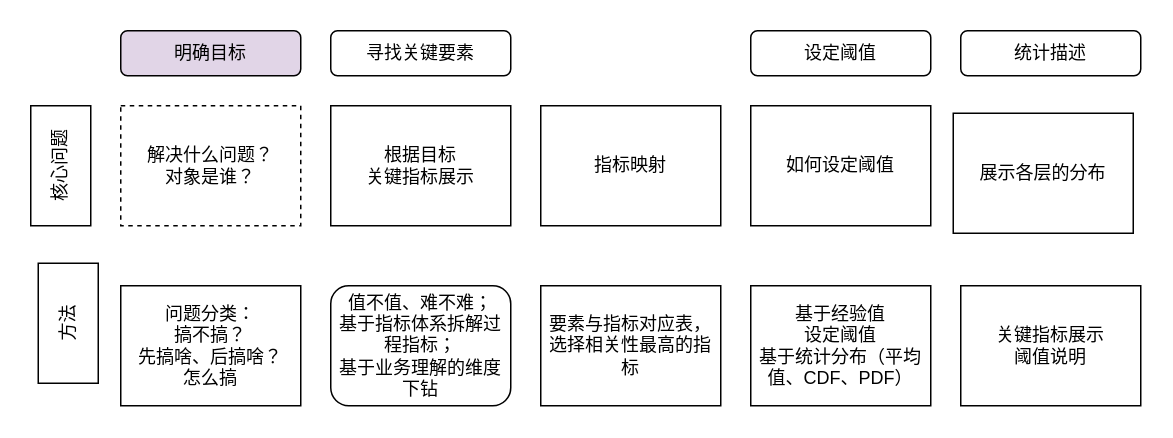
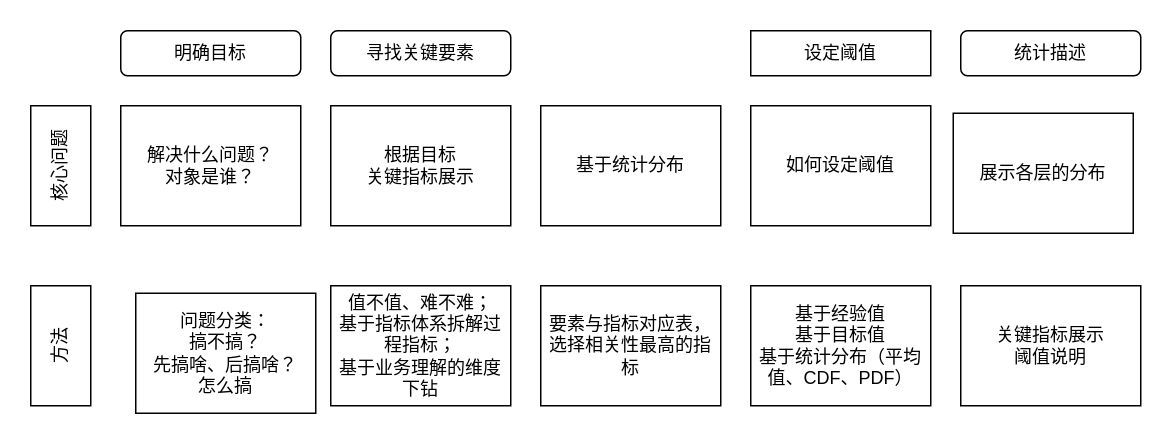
(211, 53) -> (211, 53)
(841, 53) -> (841, 53)
(211, 166) -> (211, 166)
(631, 166) -> (631, 166)
(68, 323) -> (61, 346)
(211, 346) -> (226, 353)
(421, 346) -> (421, 346)
(841, 346) -> (841, 346)
